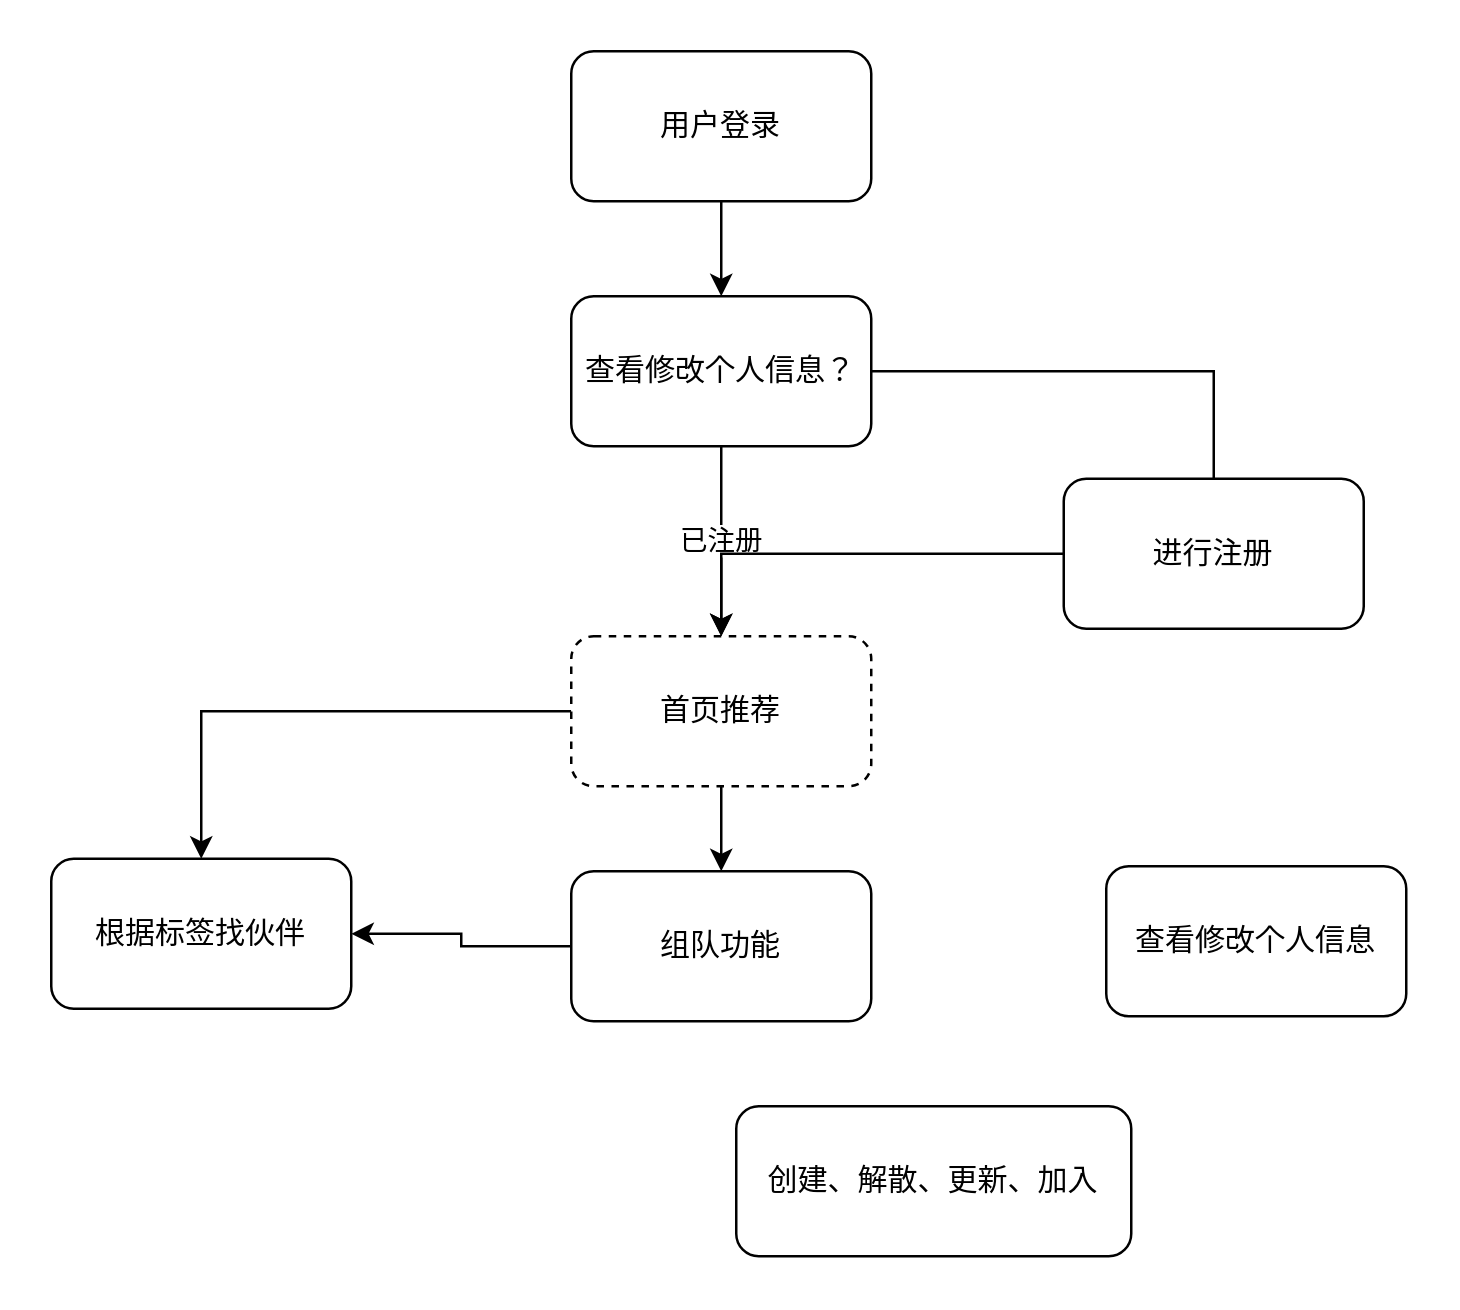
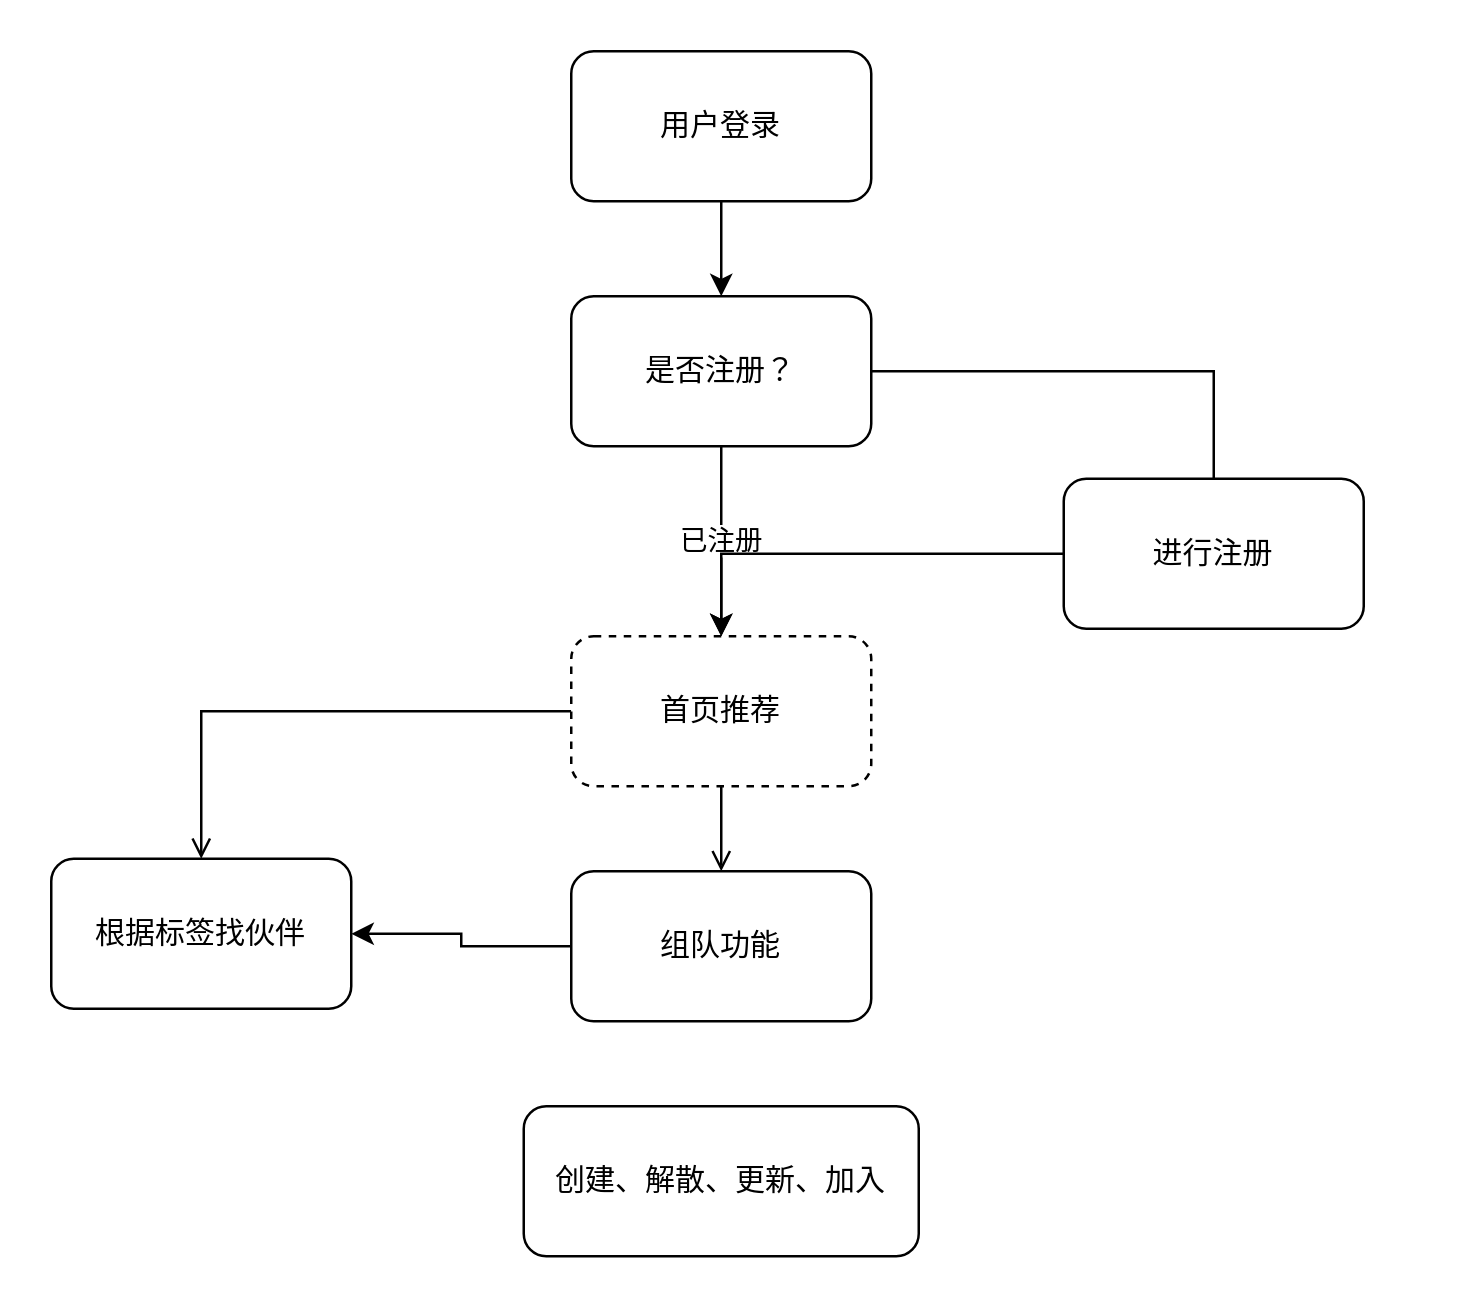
(721, 371) -> (721, 371)
(201, 840) -> (201, 844)
(721, 853) -> (721, 857)
(1256, 941) -> none
(934, 1181) -> (721, 1181)
